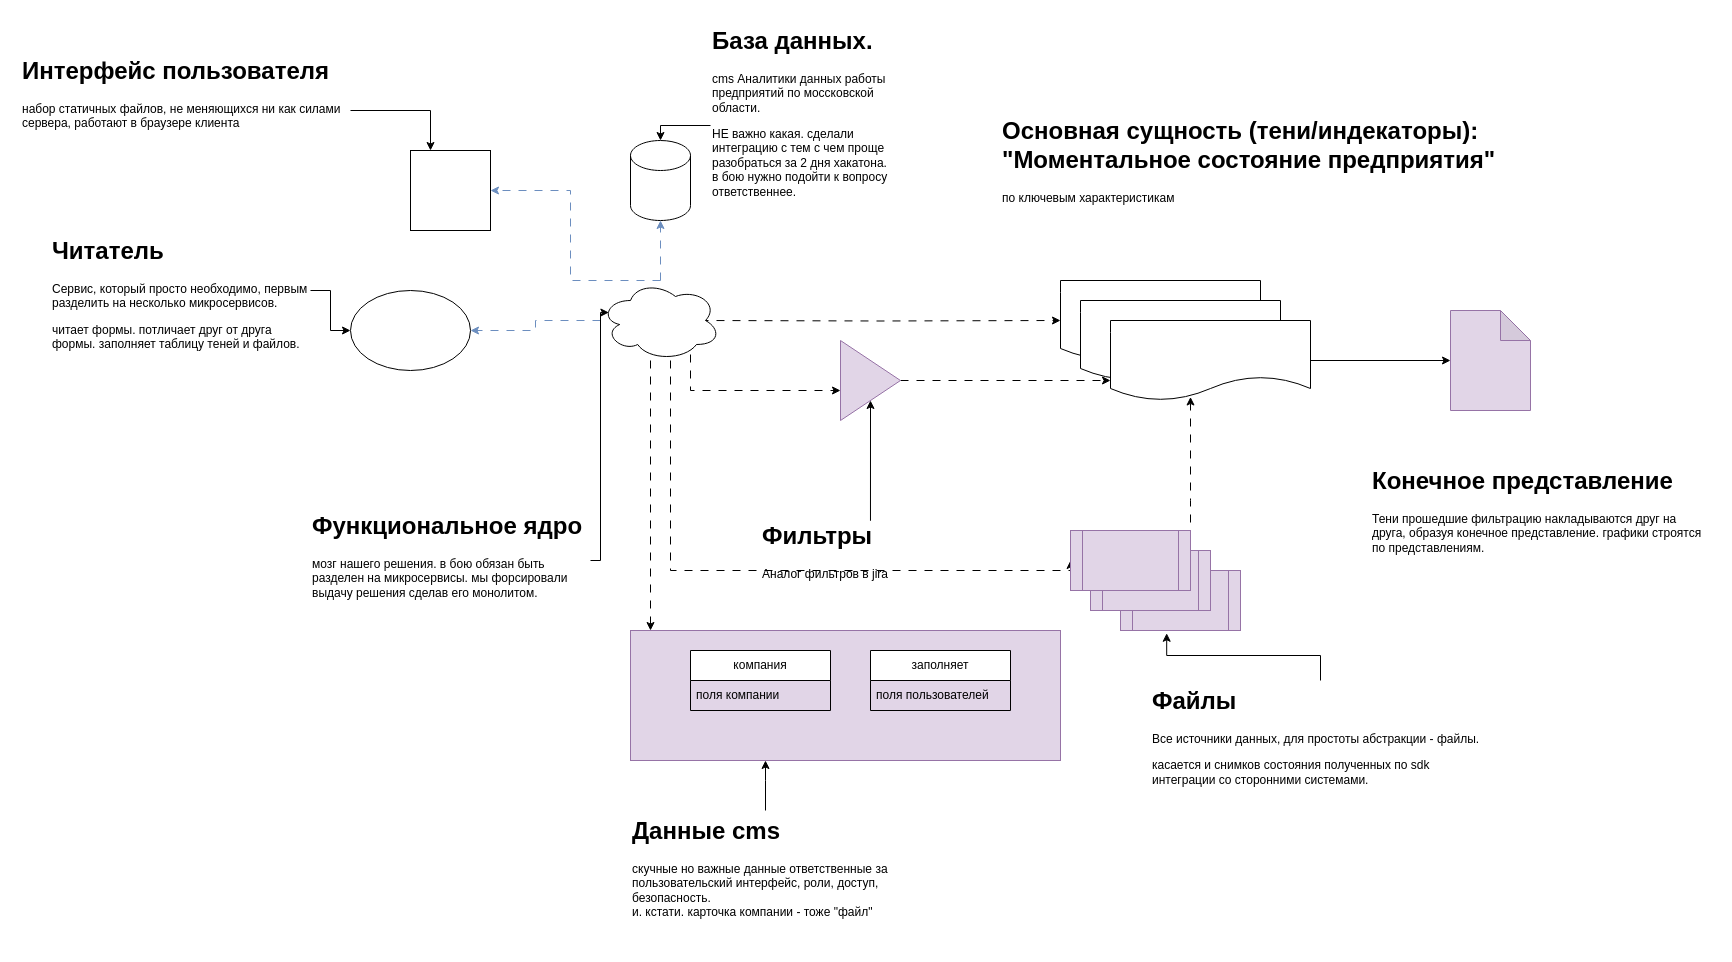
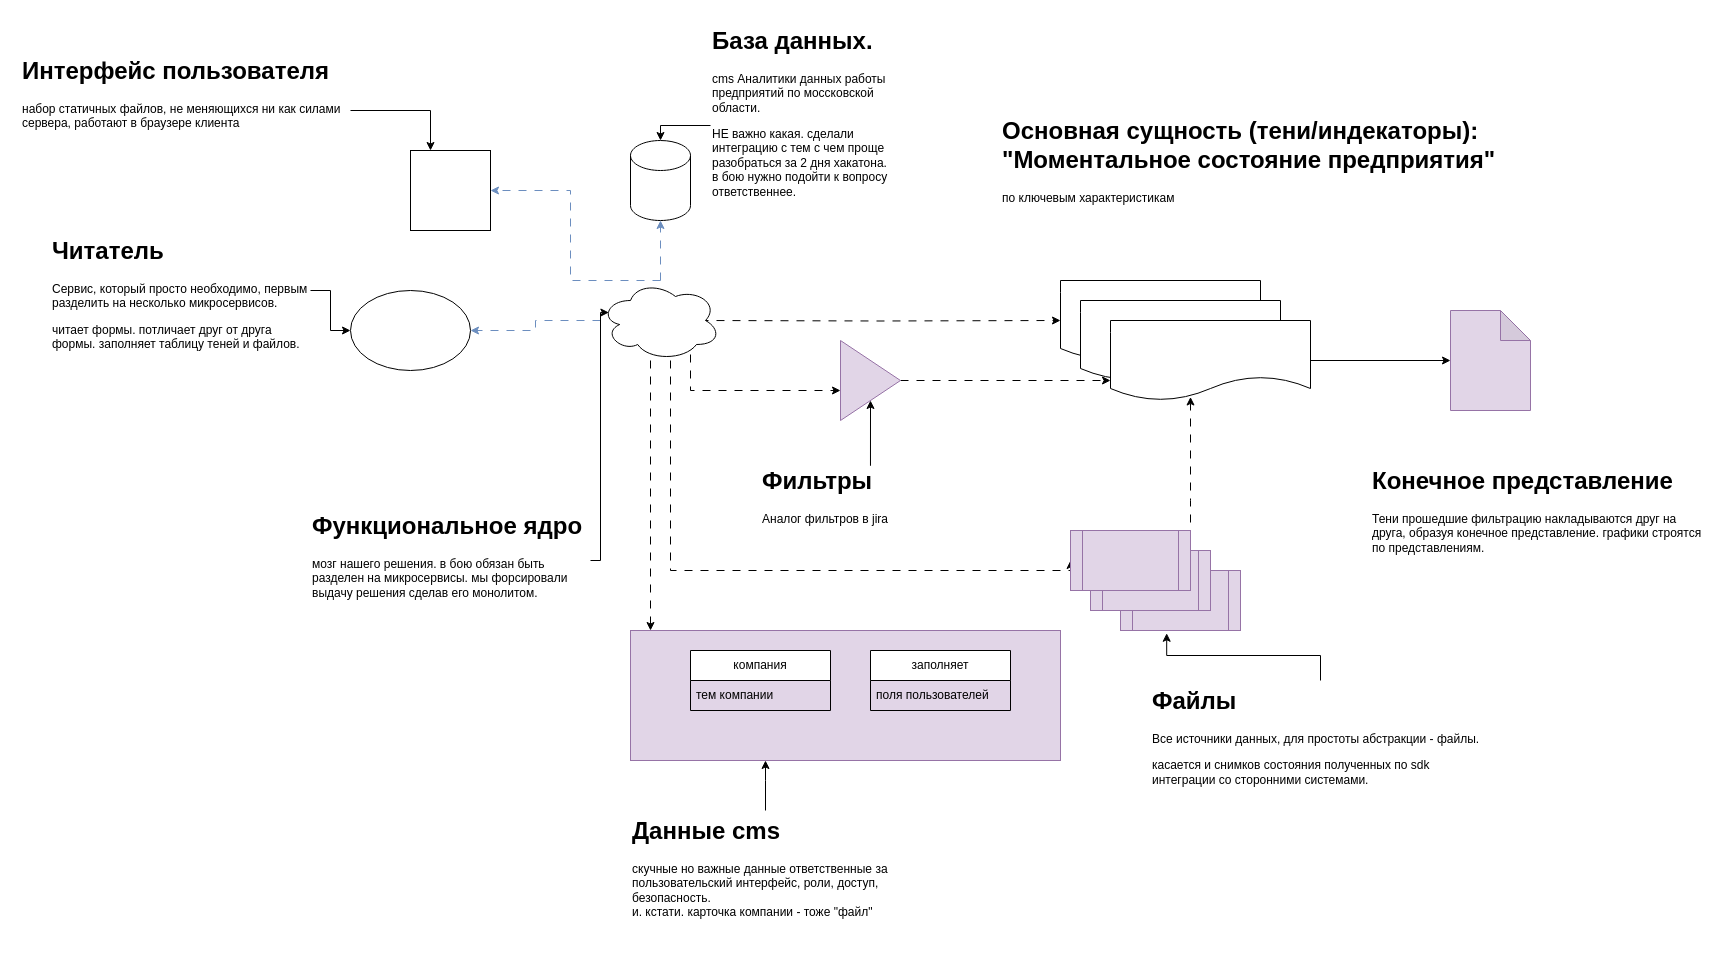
(851, 556) -> (851, 501)
(739, 696) -> (735, 696)
